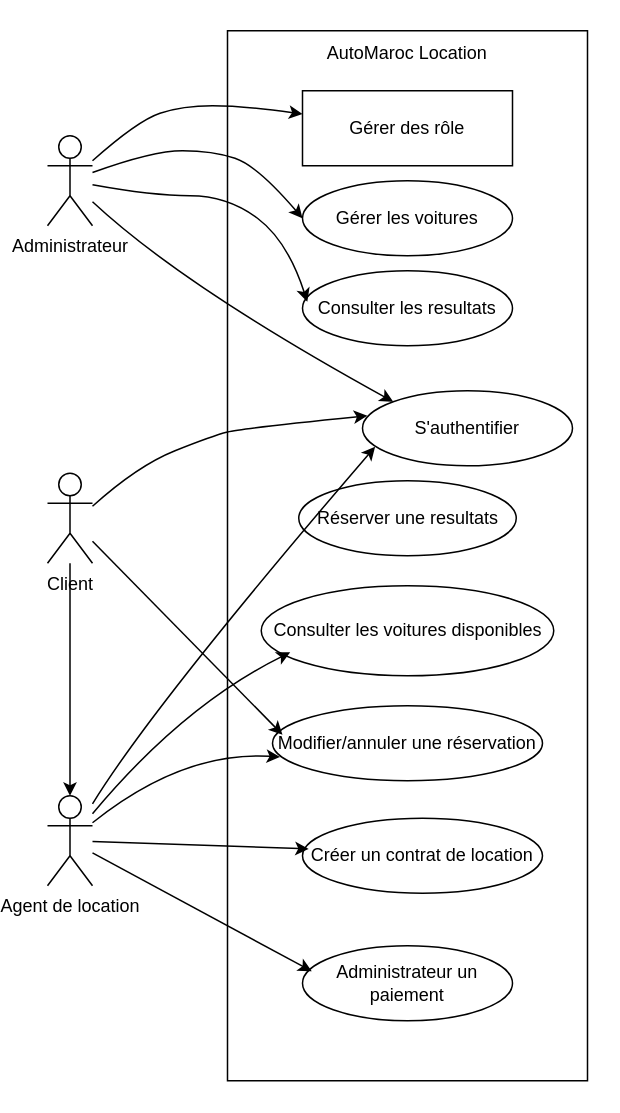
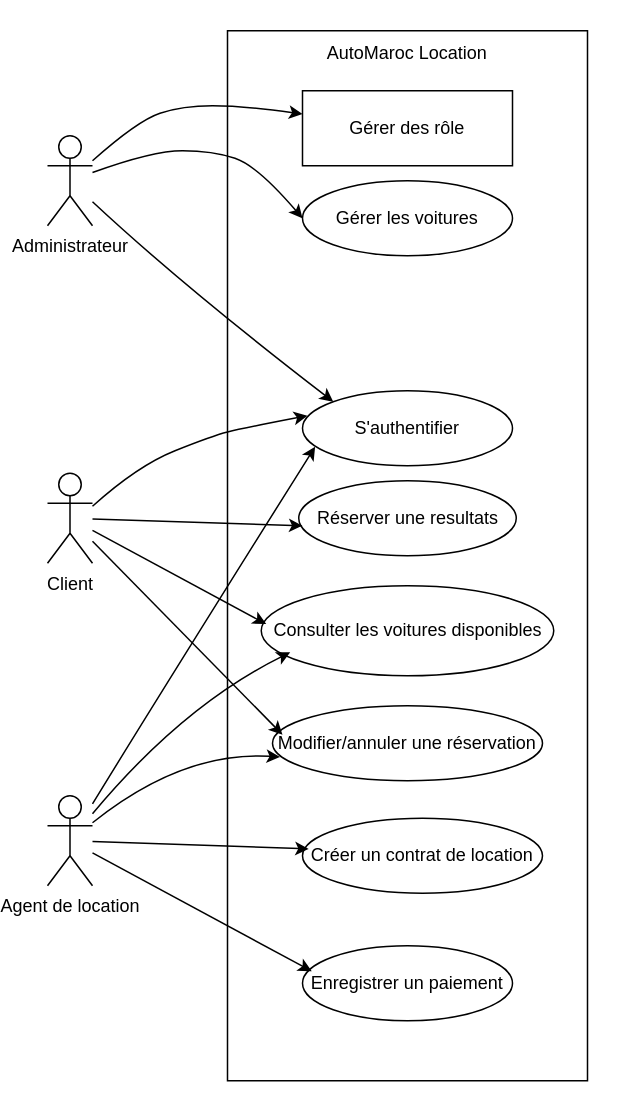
(221, 200) -> none
(407, 308) -> none
(467, 428) -> (407, 428)
none -> (174, 575)
(70, 675) -> (192, 522)
(407, 983) -> (407, 983)
